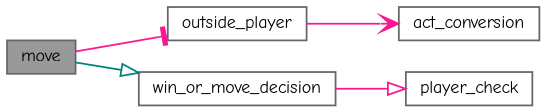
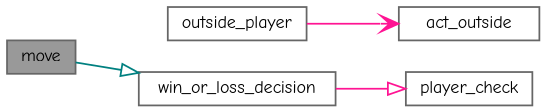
(469, 24) -> (469, 24)
(117, 44) -> none
(237, 89) -> (237, 89)
